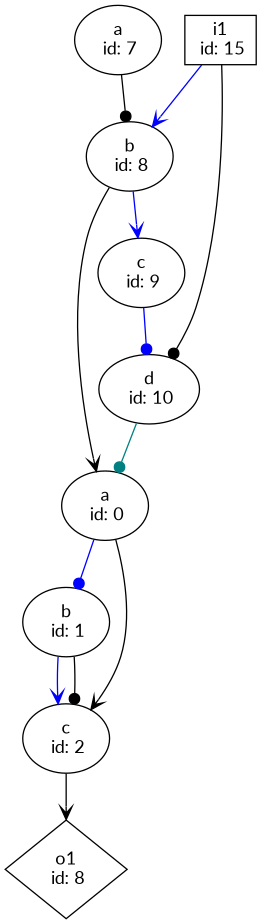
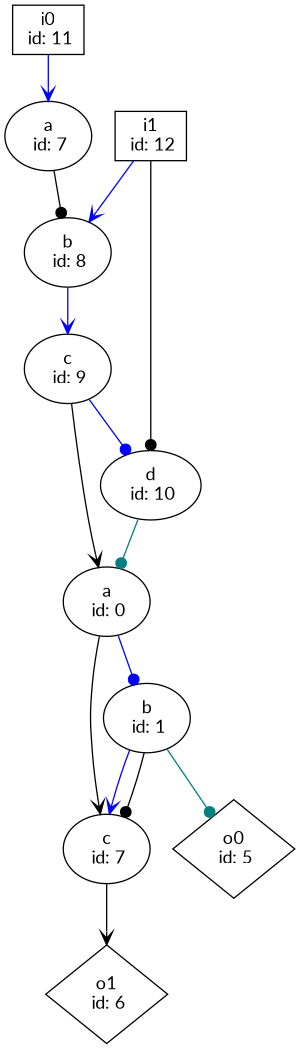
none -> (48, 30)
(221, 40) -> (151, 136)
(78, 321) -> (82, 479)
(66, 739) -> (107, 849)
none -> (234, 849)
(66, 869) -> (107, 994)
